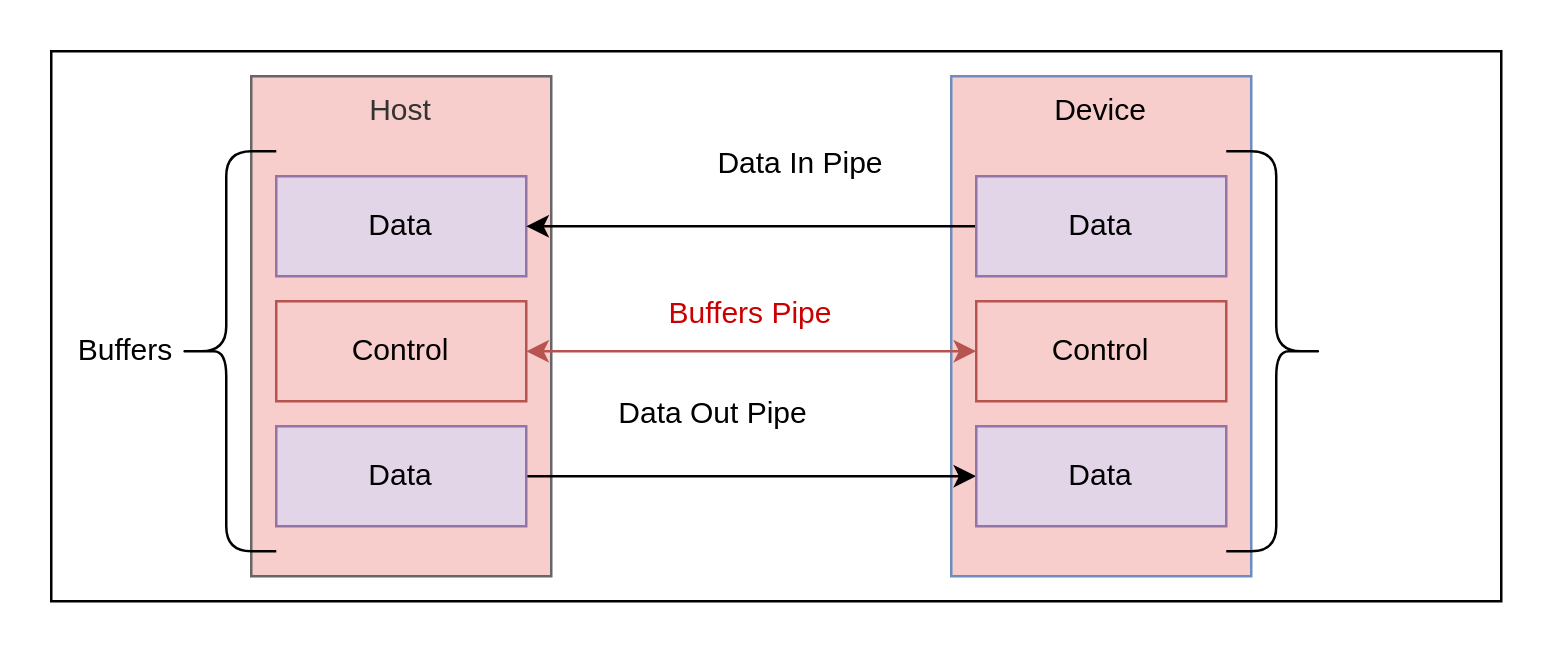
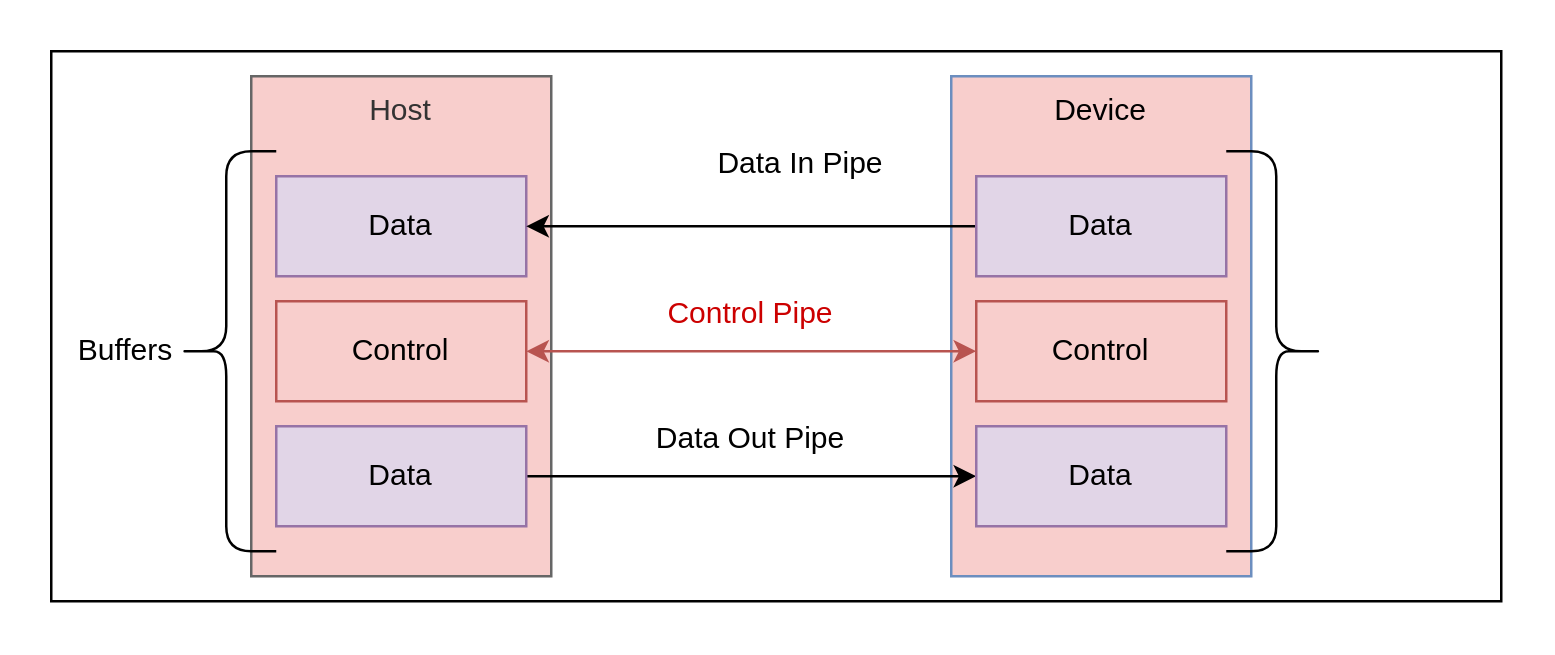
(751, 314) -> (751, 314)
(714, 414) -> (751, 439)
